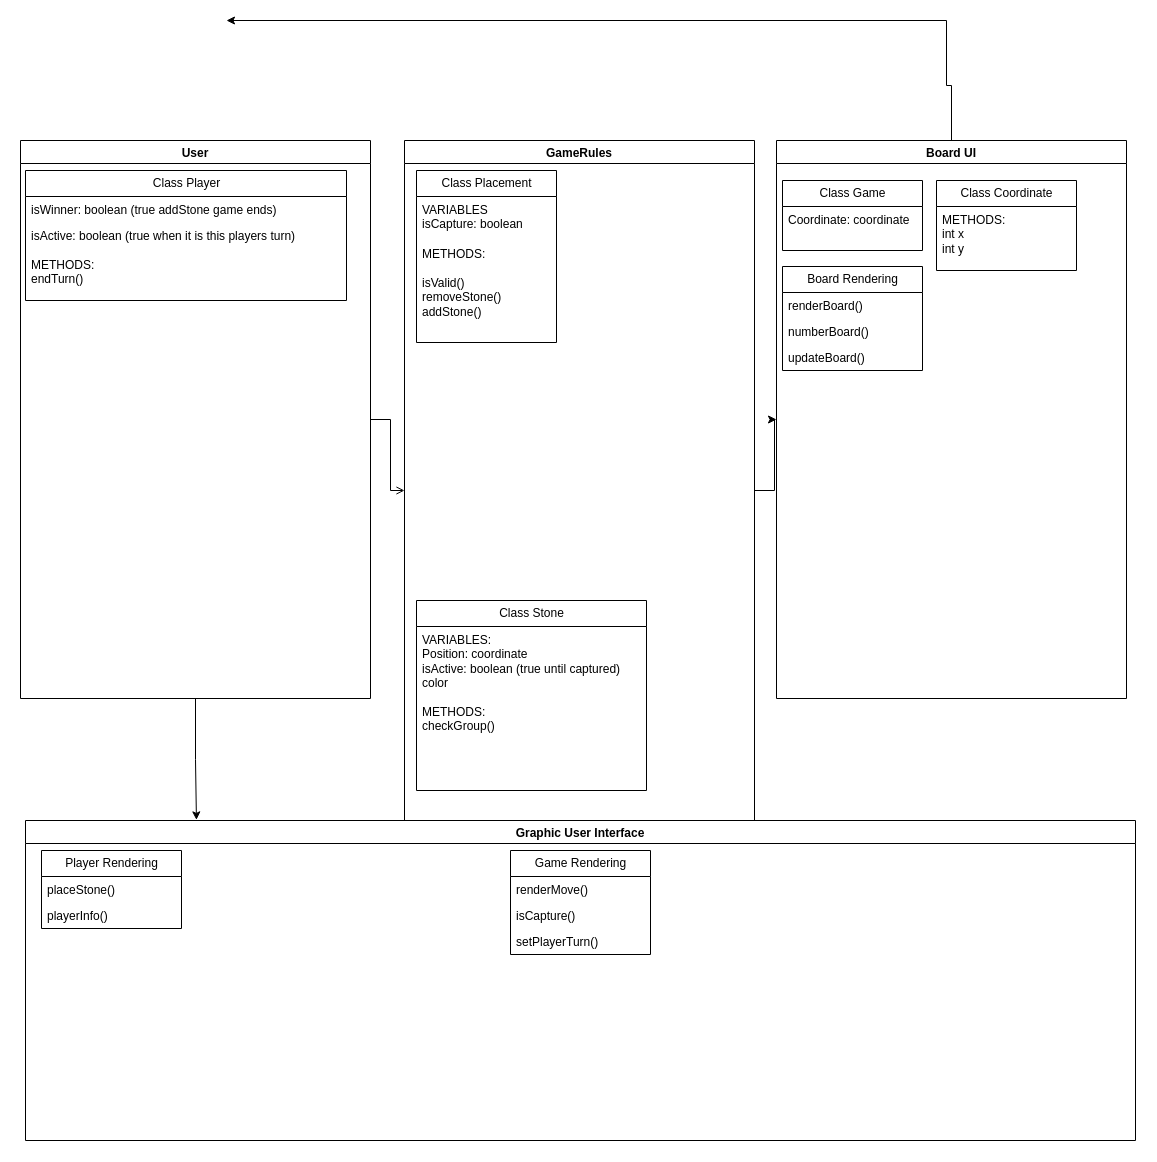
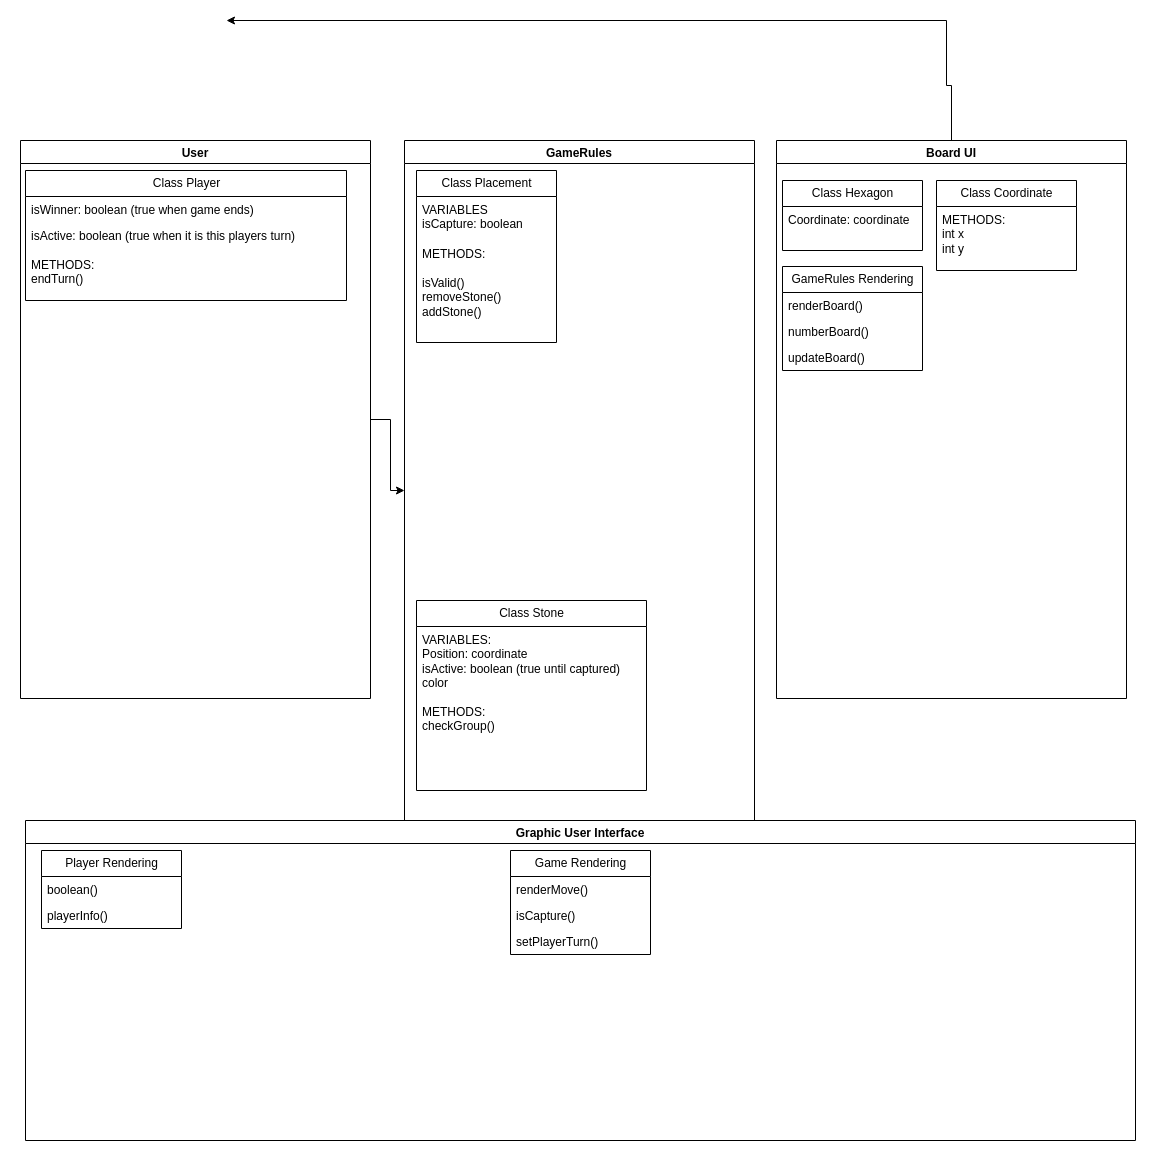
(853, 194) -> (853, 194)
(162, 211) -> (149, 211)
(853, 280) -> (853, 280)
(775, 463) -> none
(398, 491) -> (396, 491)
(196, 756) -> none
(86, 891) -> (76, 891)
